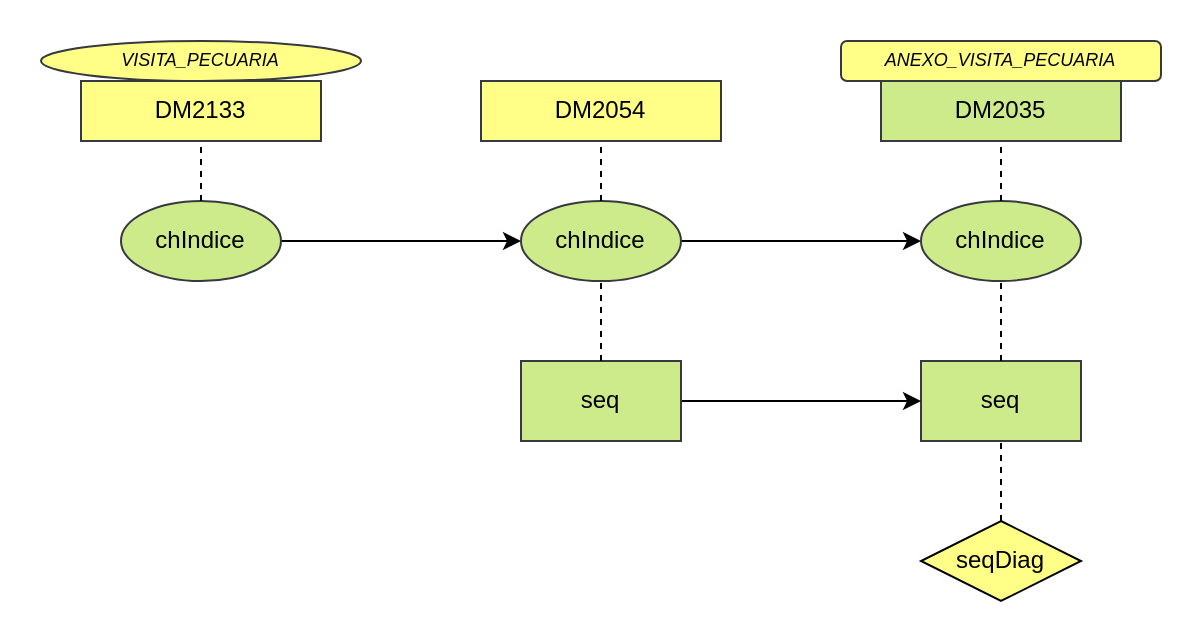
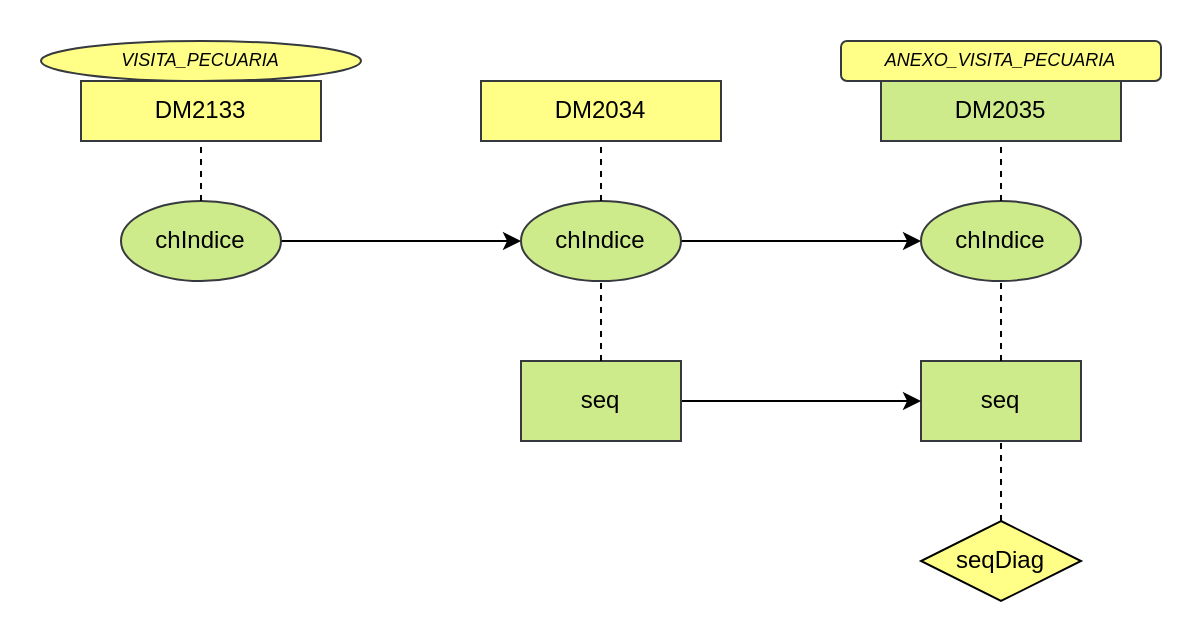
(601, 111) -> (601, 111)
